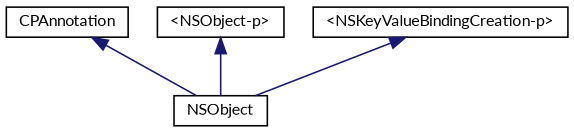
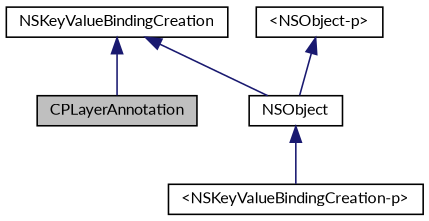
(67, 22) -> (117, 22)
(323, 69) -> (296, 163)
none -> (117, 111)
